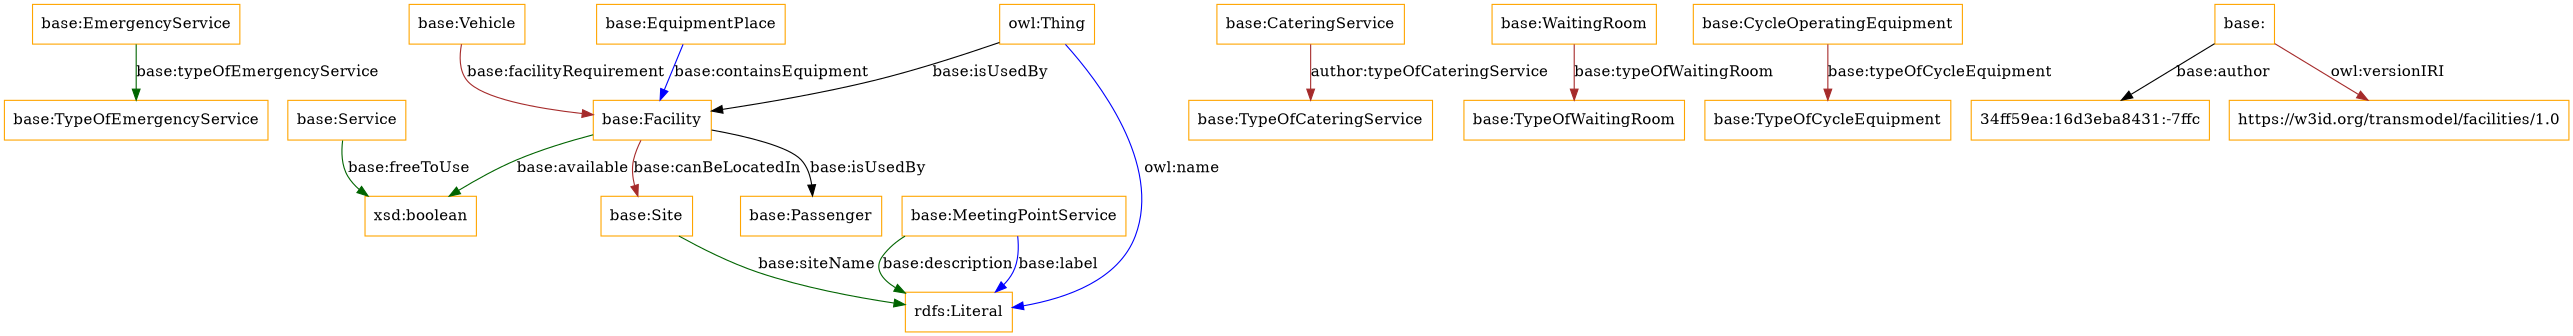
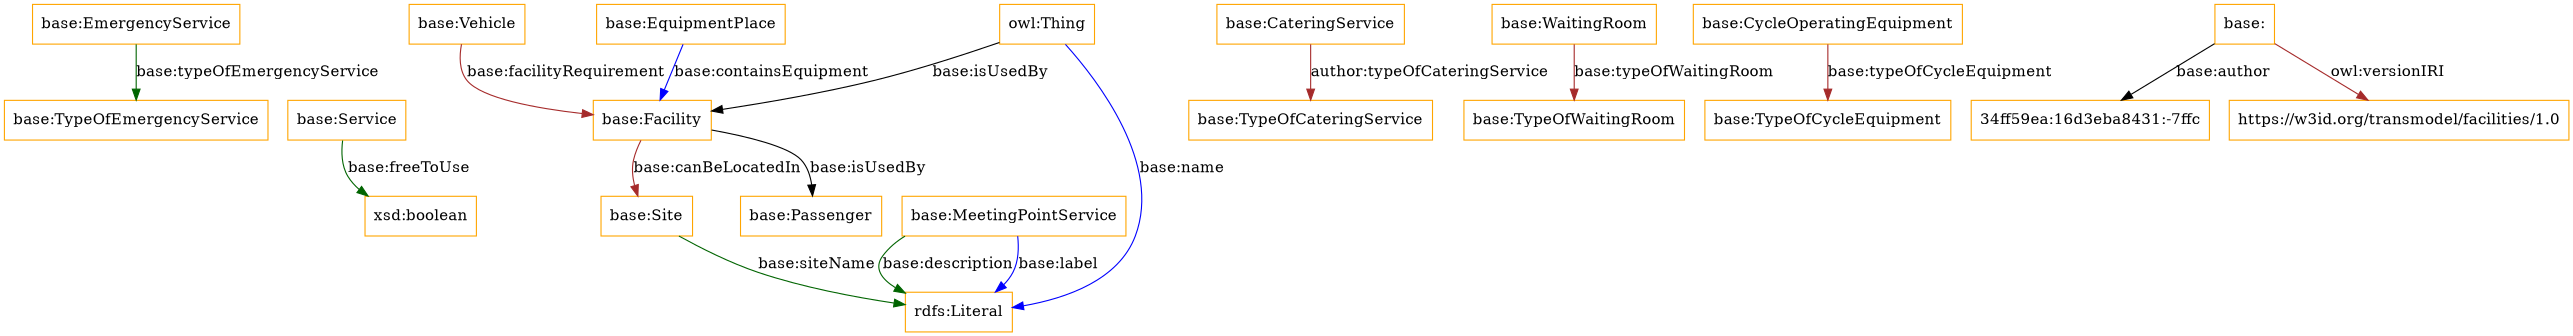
(524, 157) -> none
(1182, 168) -> (1182, 168)
